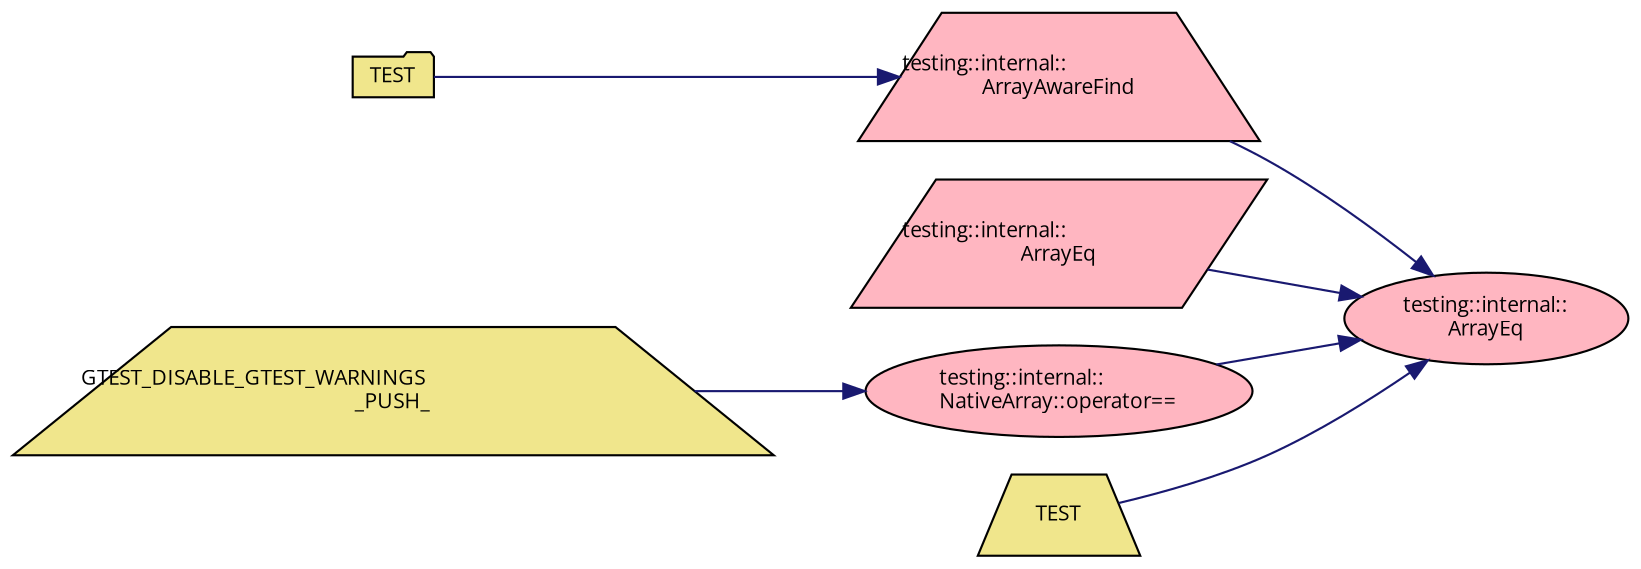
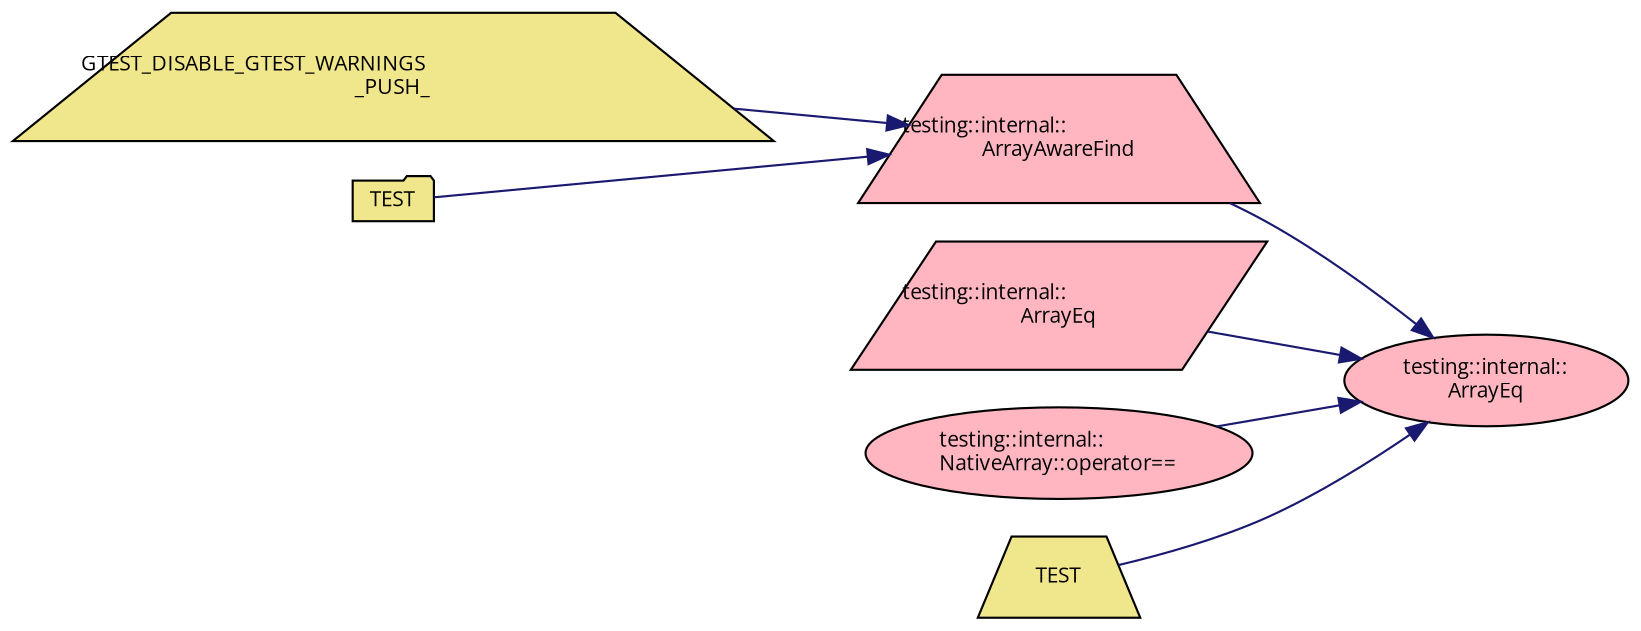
(769, 391) -> (810, 116)
